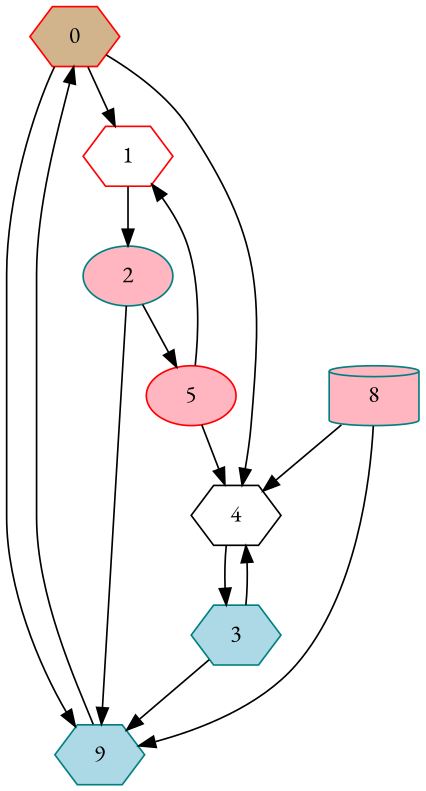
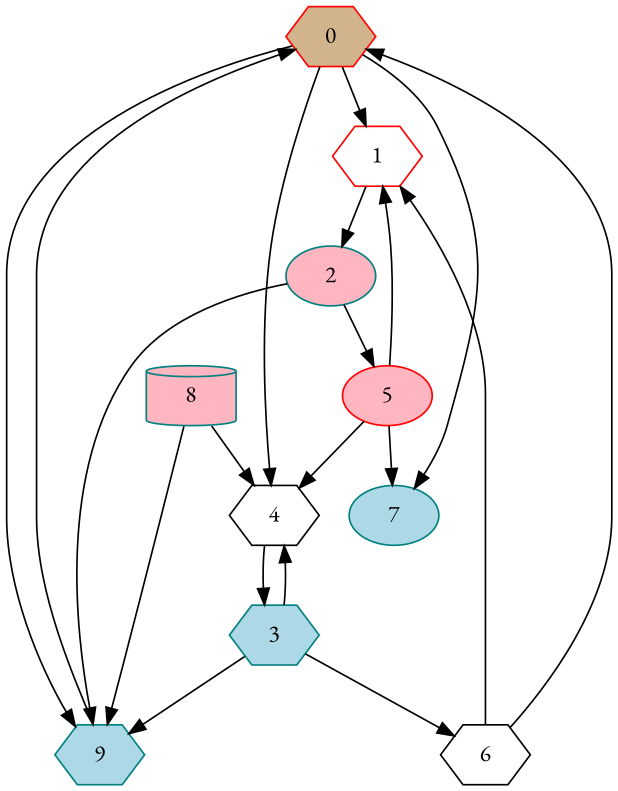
none -> (394, 515)
none -> (485, 755)
